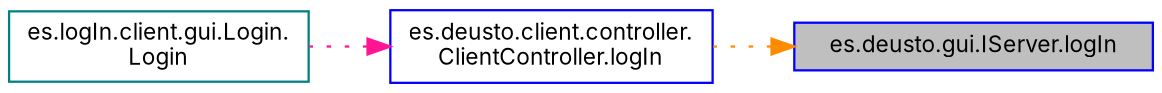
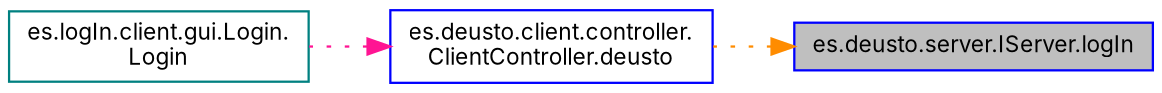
(551, 47) -> (551, 47)
(974, 47) -> (974, 47)
